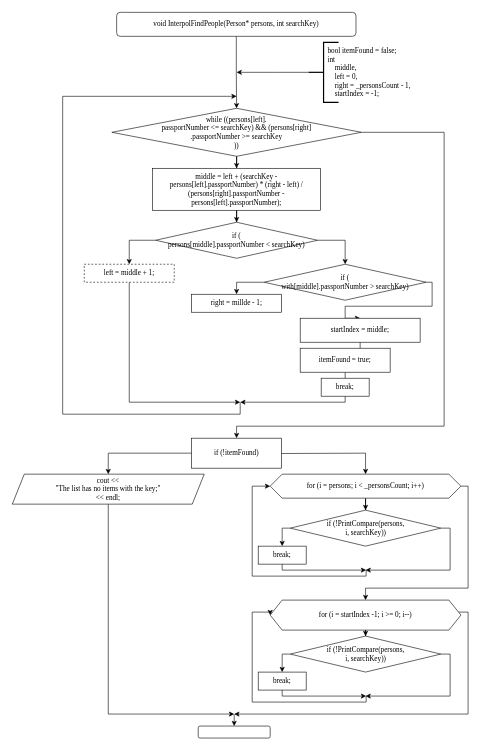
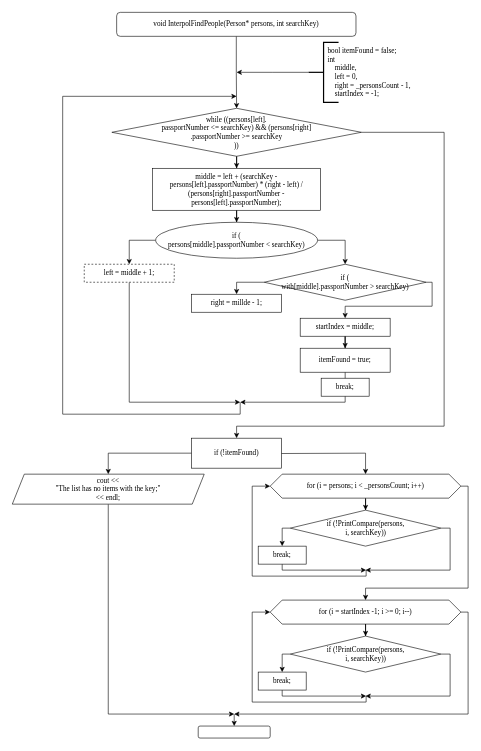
(237, 240) -> (237, 240)
(360, 330) -> (345, 327)
(366, 615) -> (366, 612)
